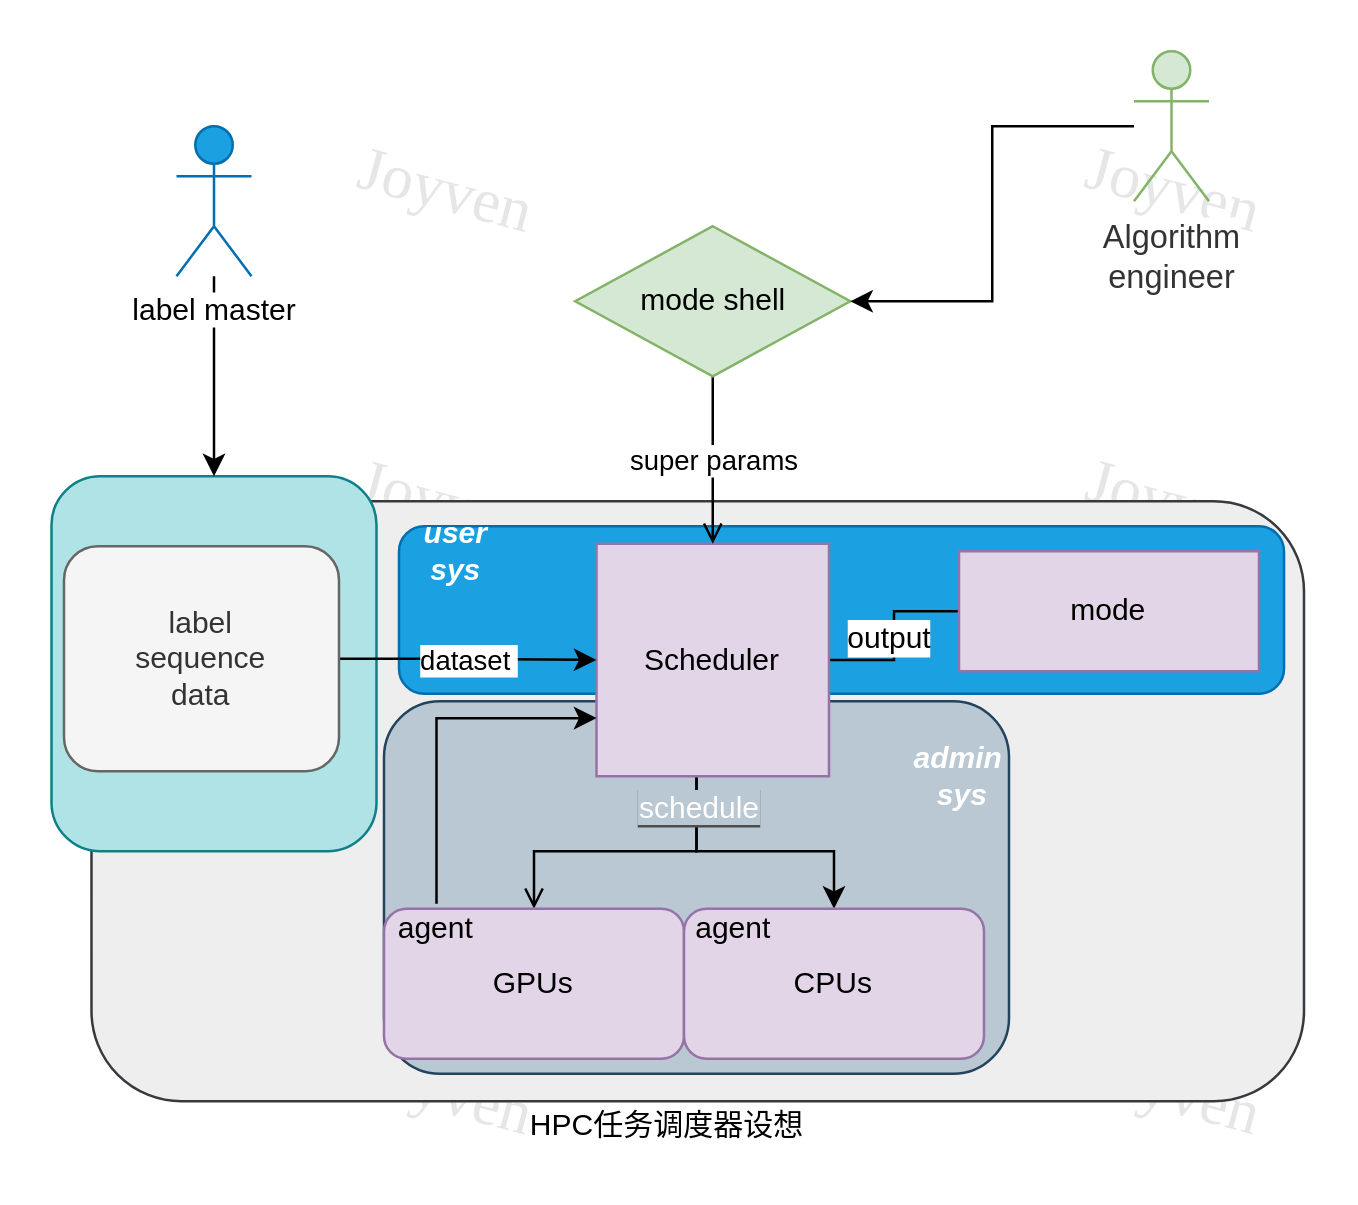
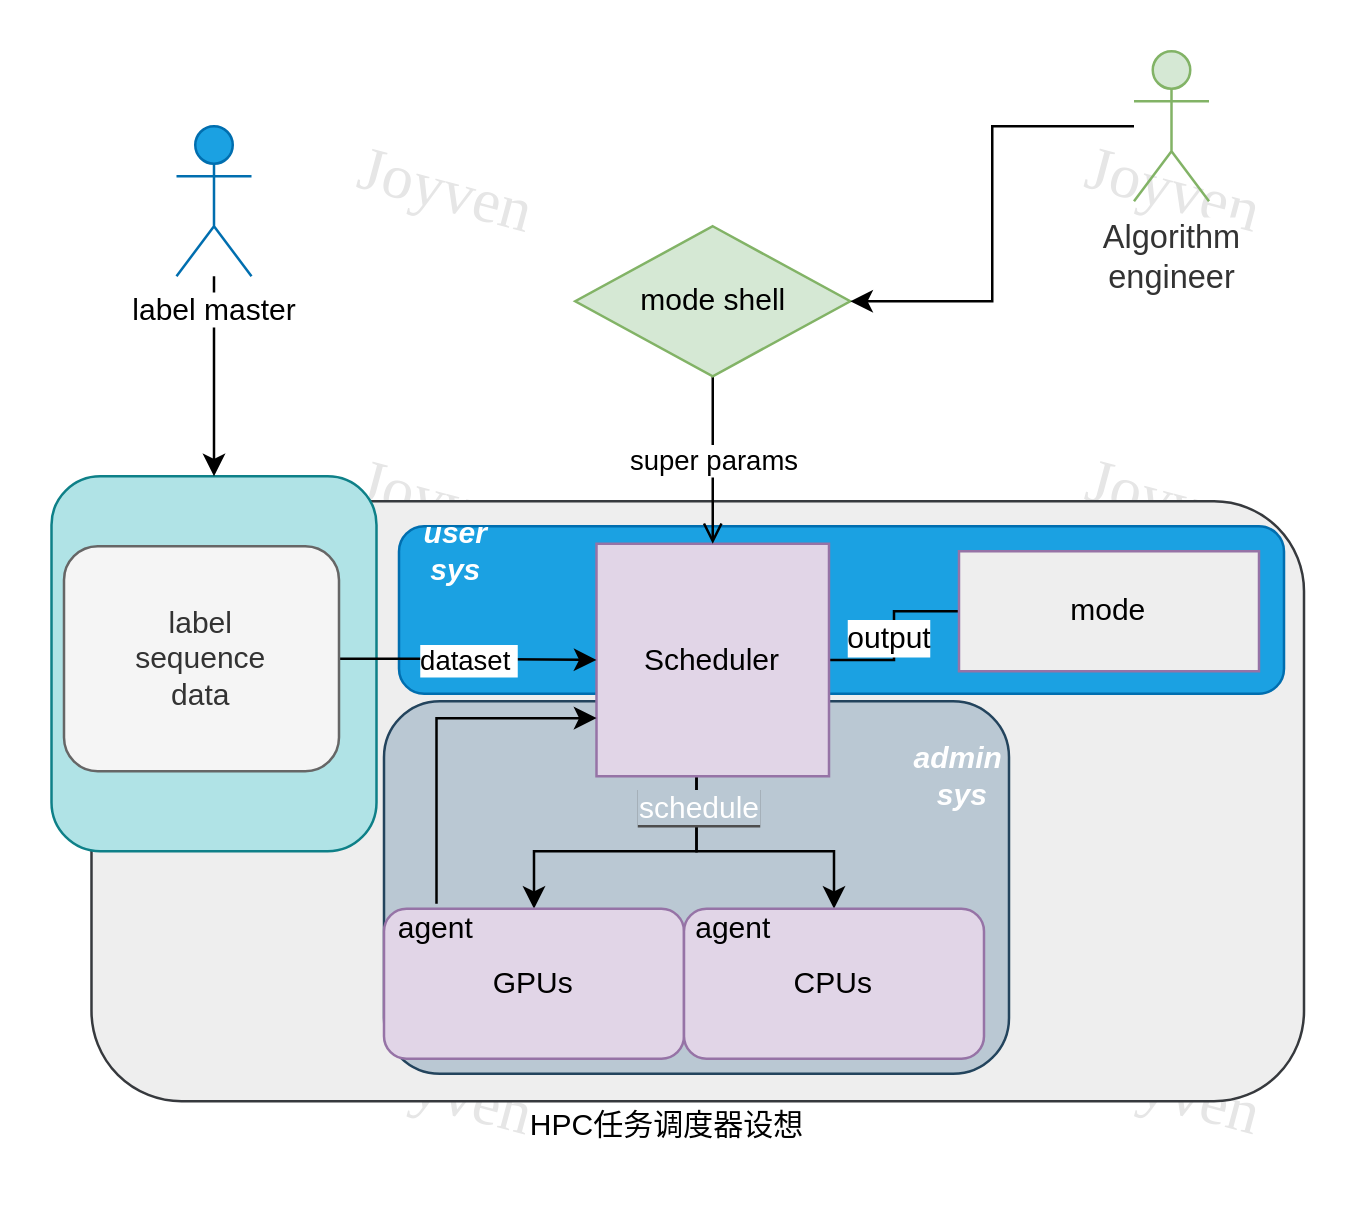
(1109, 611) -> (1109, 611)
(534, 894) -> (534, 890)
